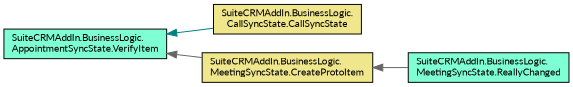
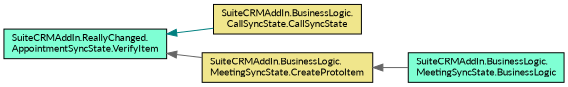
(85, 44) -> (85, 44)
(489, 68) -> (486, 68)
